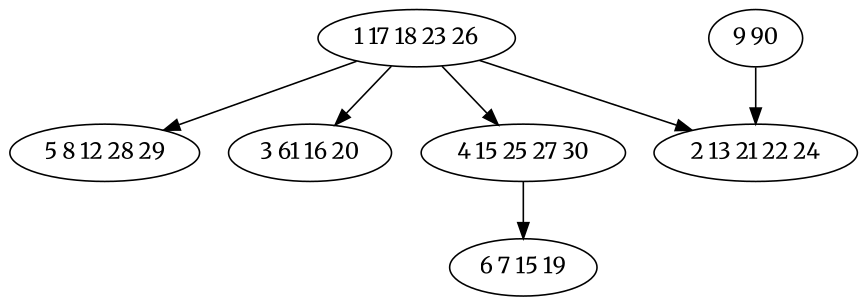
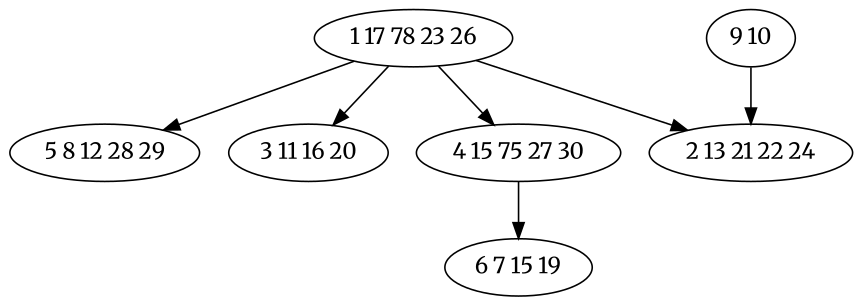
(417, 38) -> (413, 38)
(756, 38) -> (751, 38)
(310, 153) -> (308, 153)
(523, 153) -> (519, 153)
